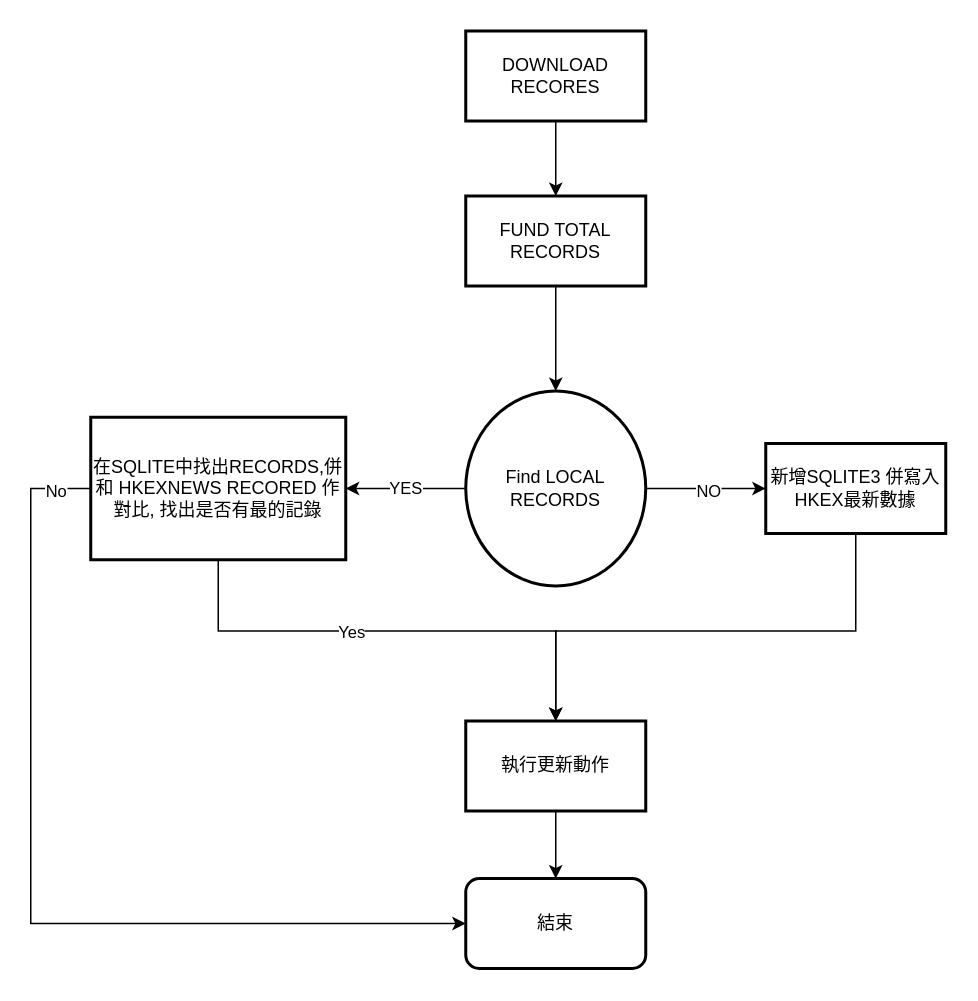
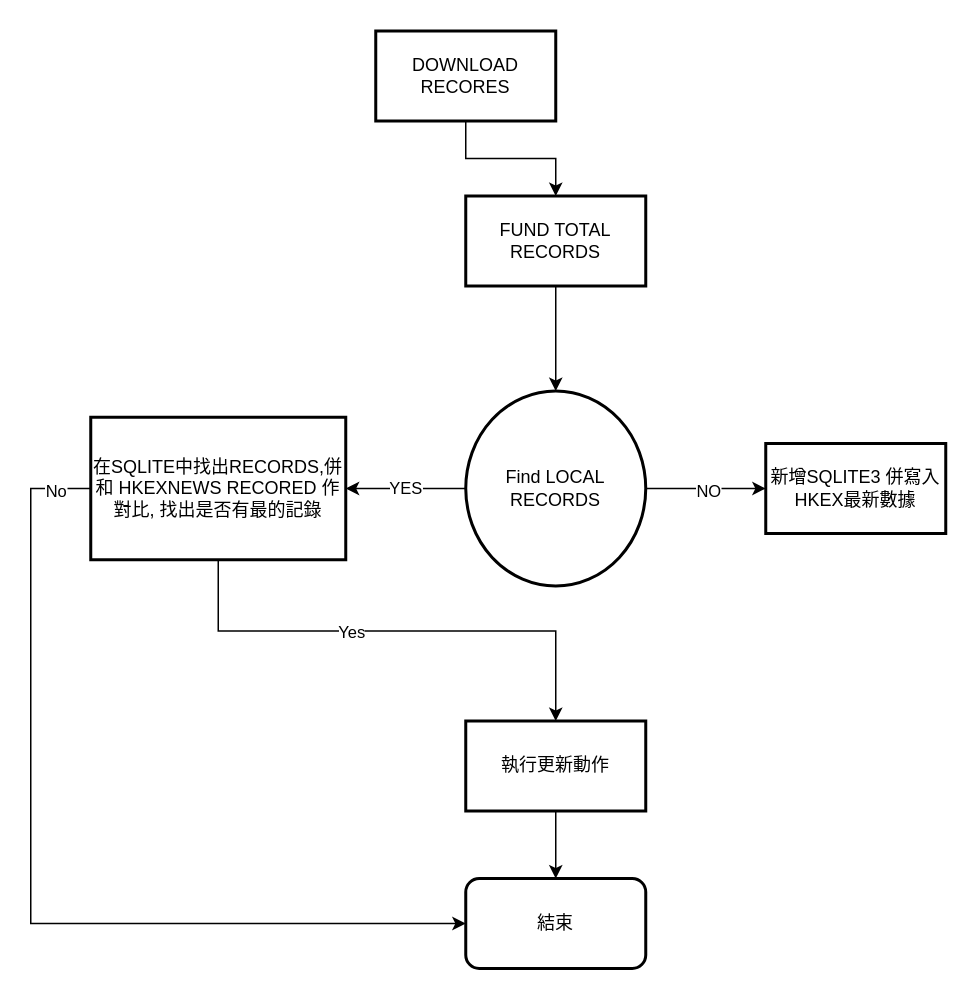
(556, 76) -> (466, 76)
(756, 631) -> none
